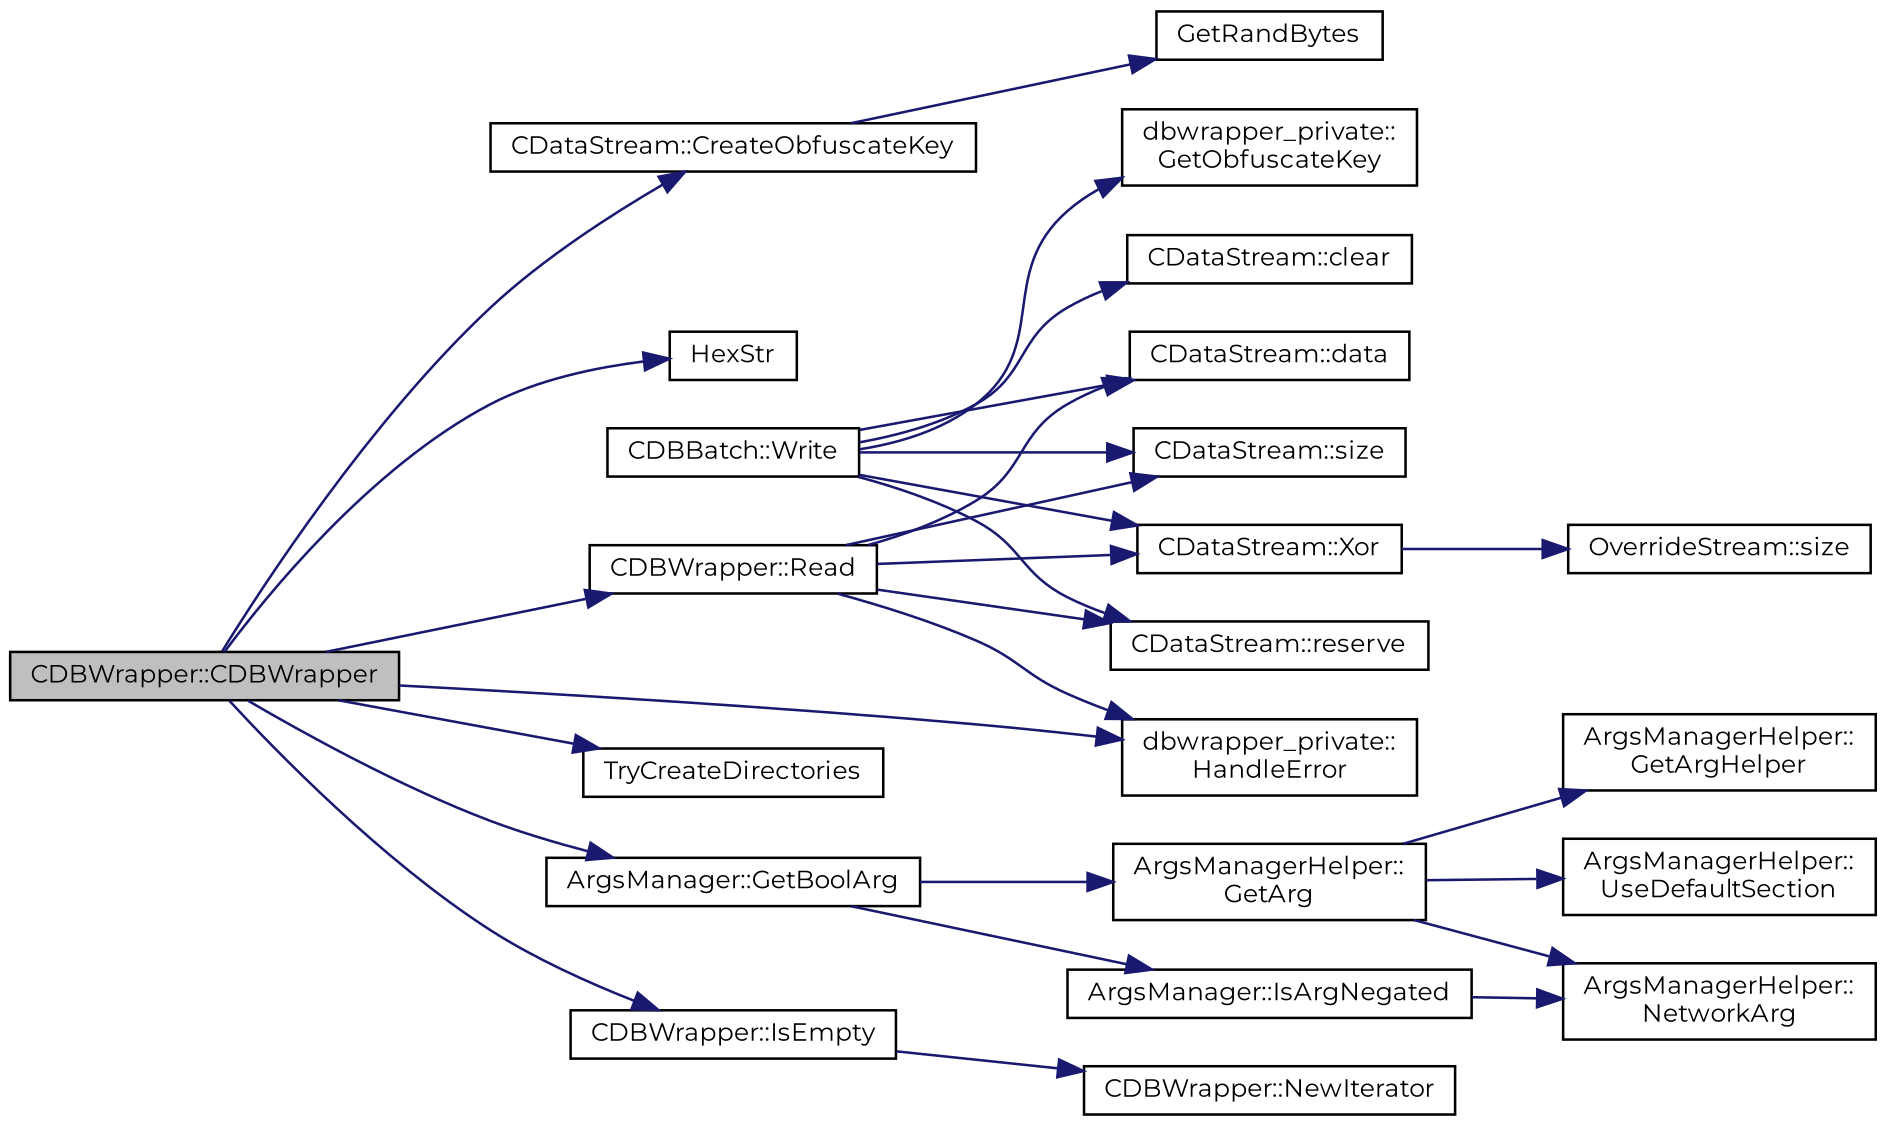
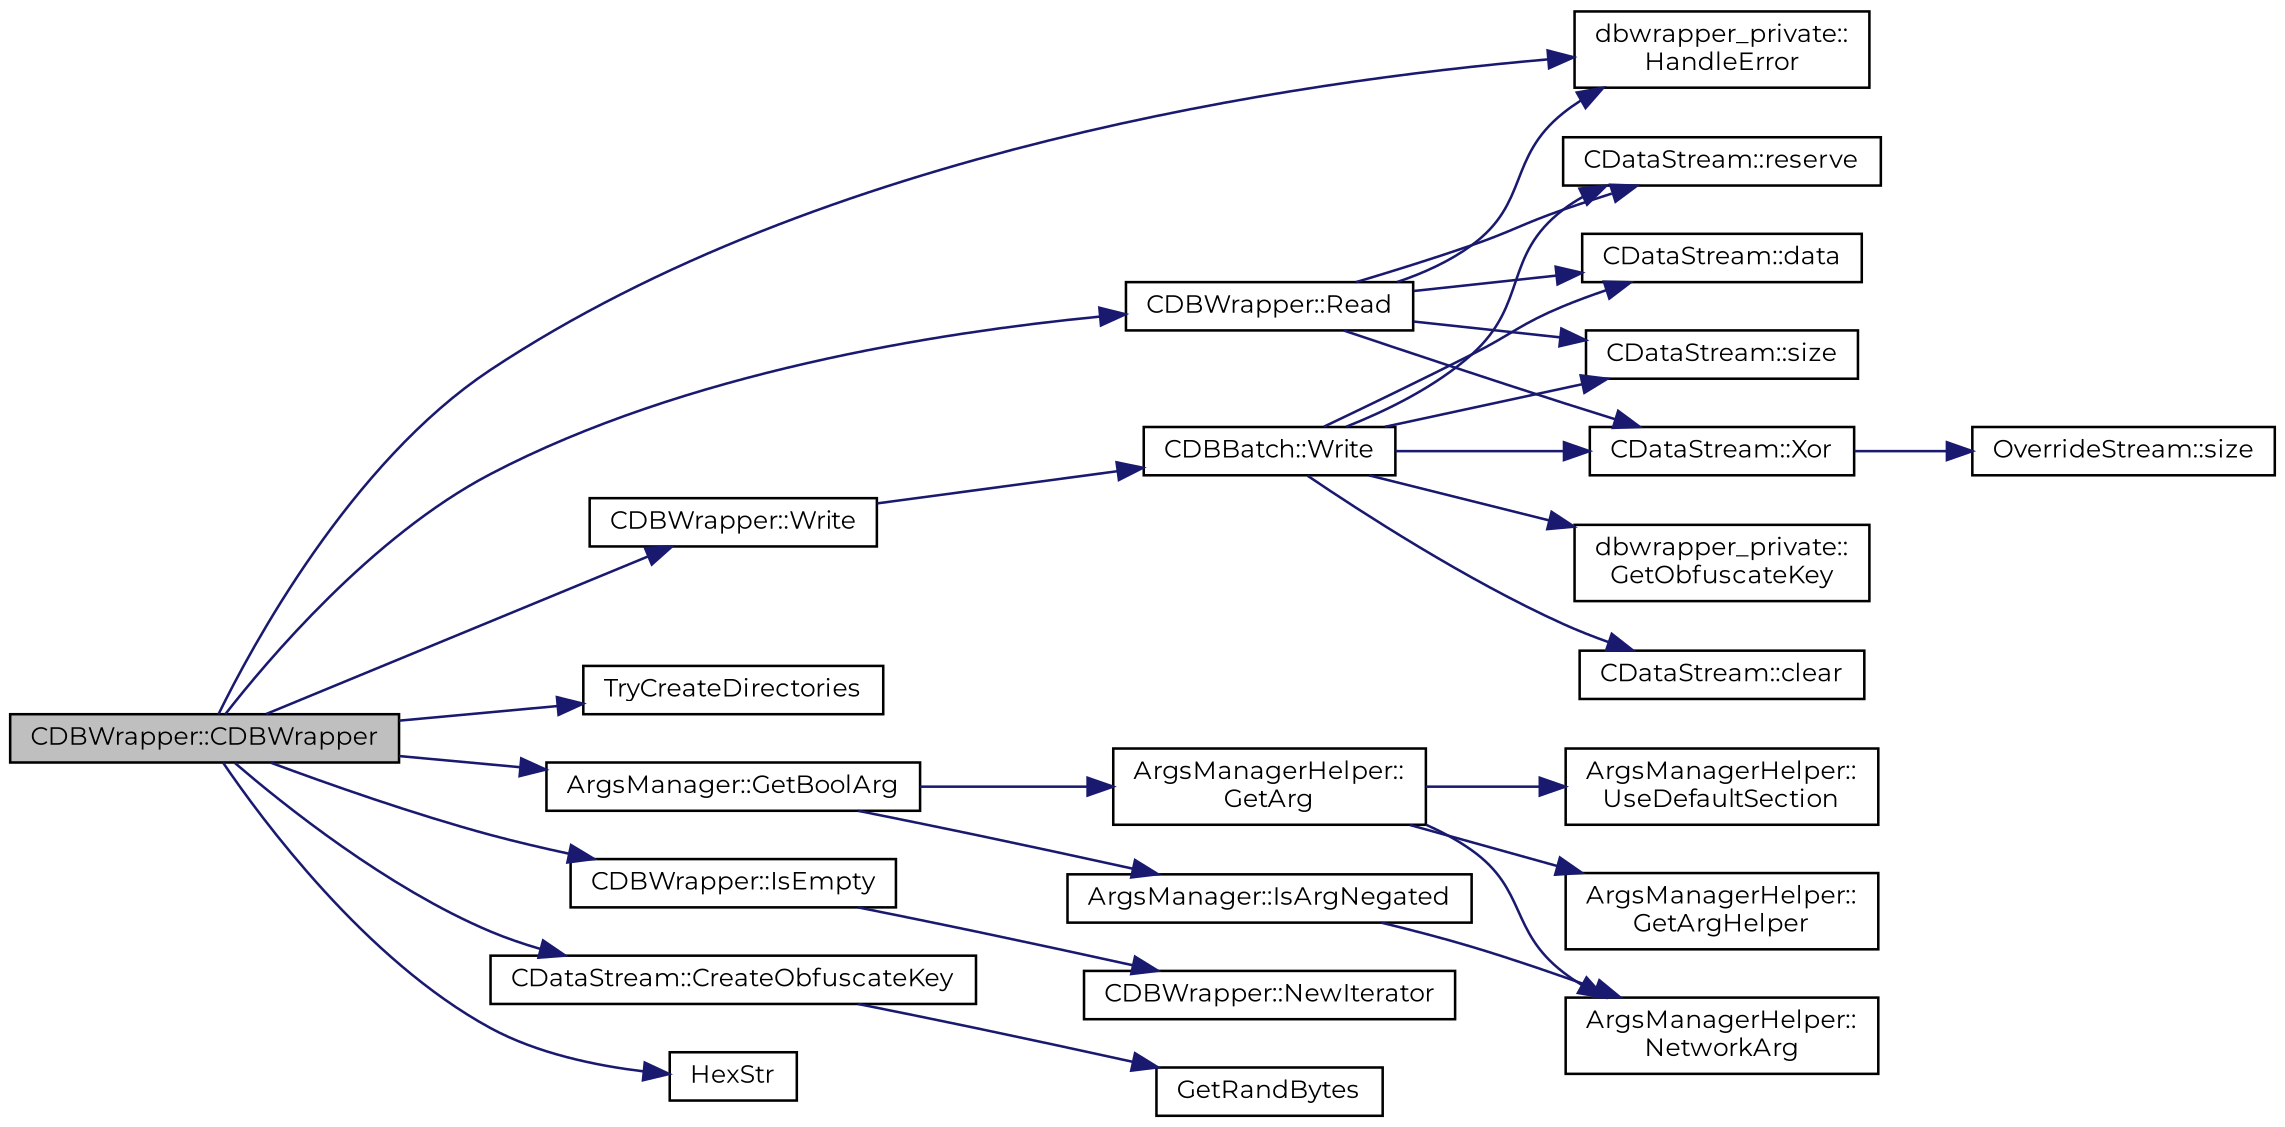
none -> (733, 522)
